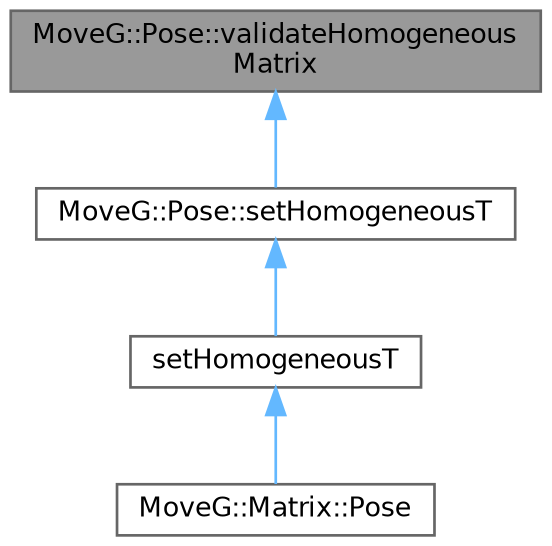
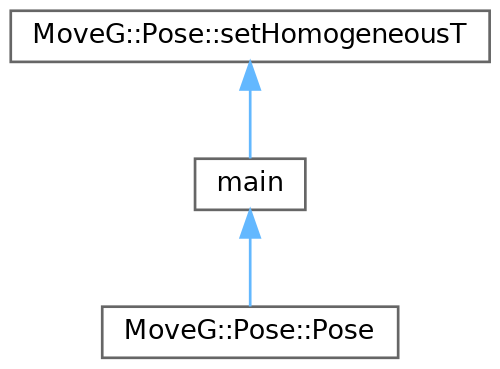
(276, 51) -> none
(276, 362) -> (250, 184)
(276, 510) -> (250, 332)
